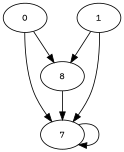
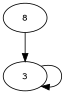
(25, 18) -> none
(99, 18) -> none
(62, 135) -> (25, 76)
